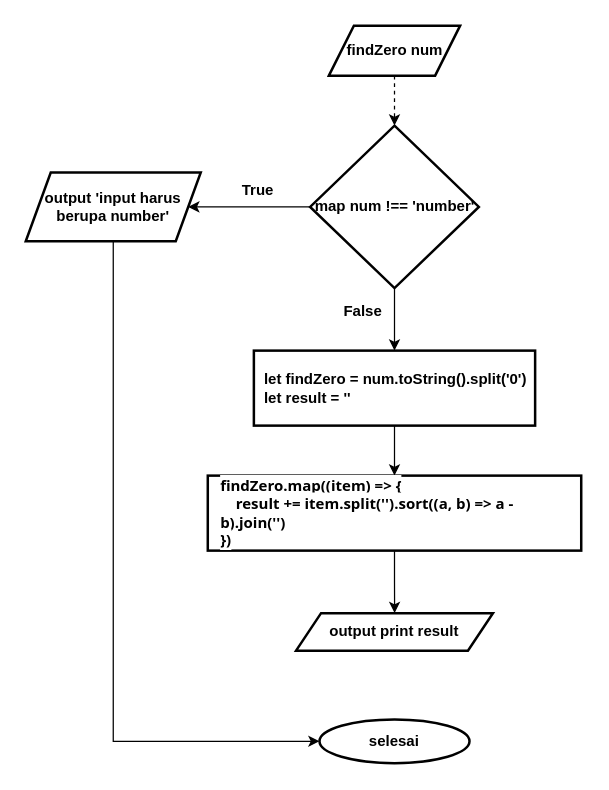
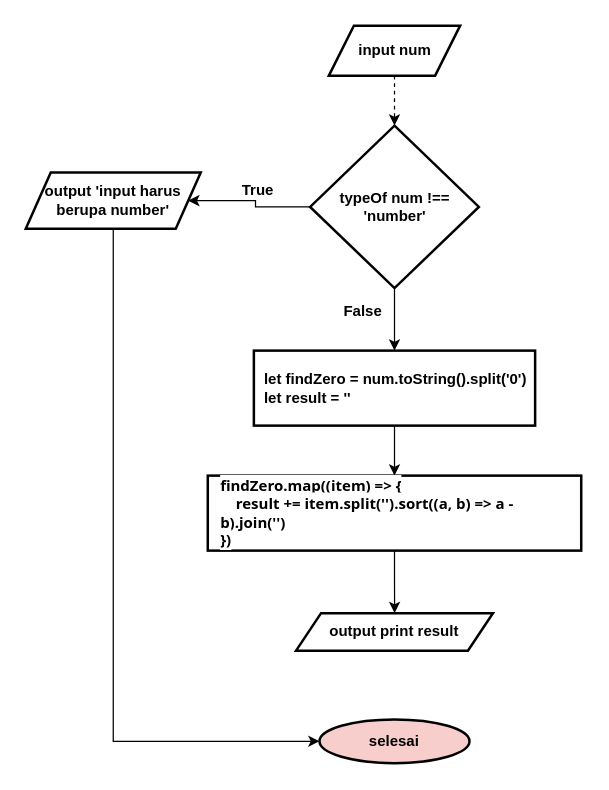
(395, 51) -> (395, 51)
(113, 207) -> (113, 201)
(395, 207) -> (395, 207)
(394, 741) -> (394, 741)
